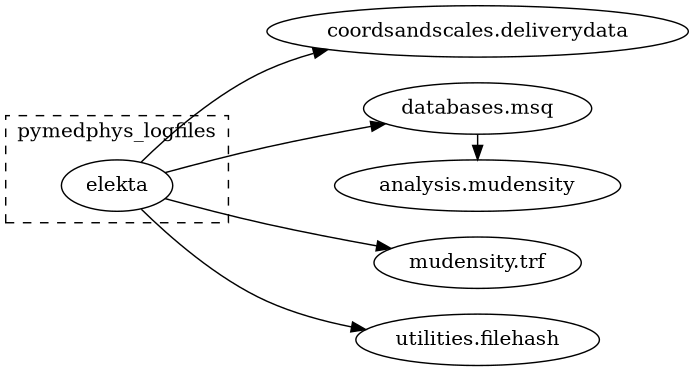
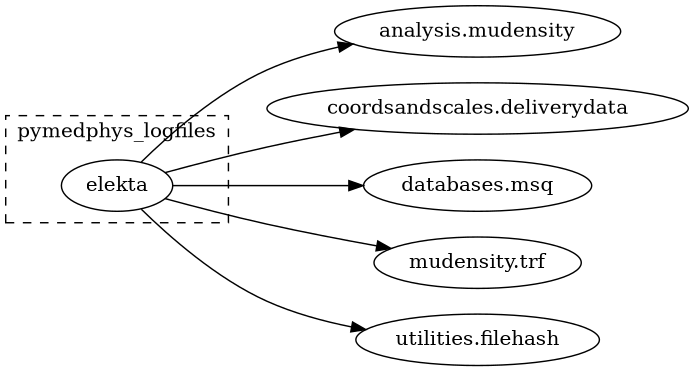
(478, 140) -> (231, 89)
